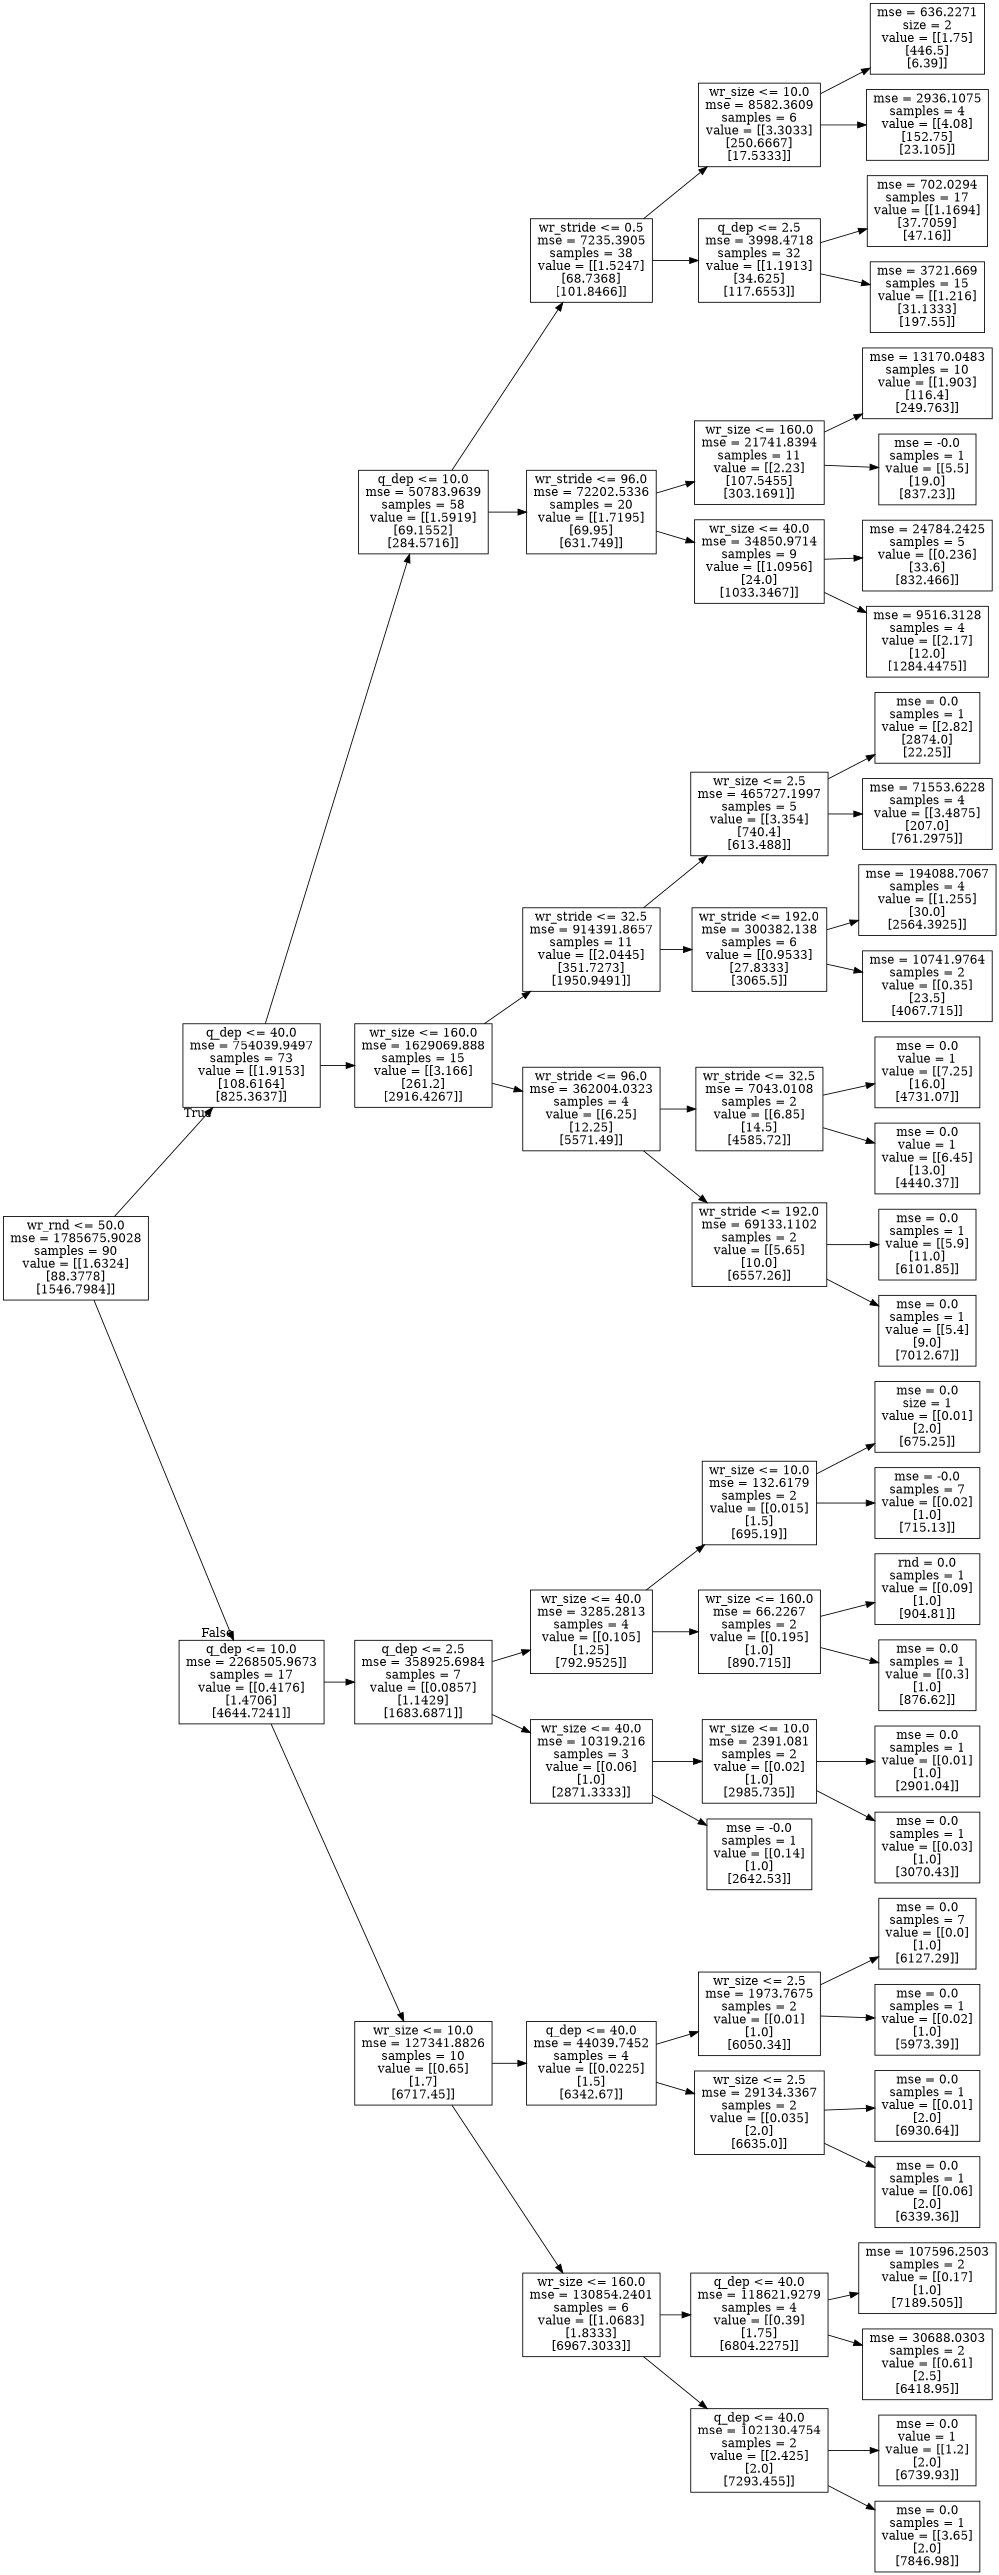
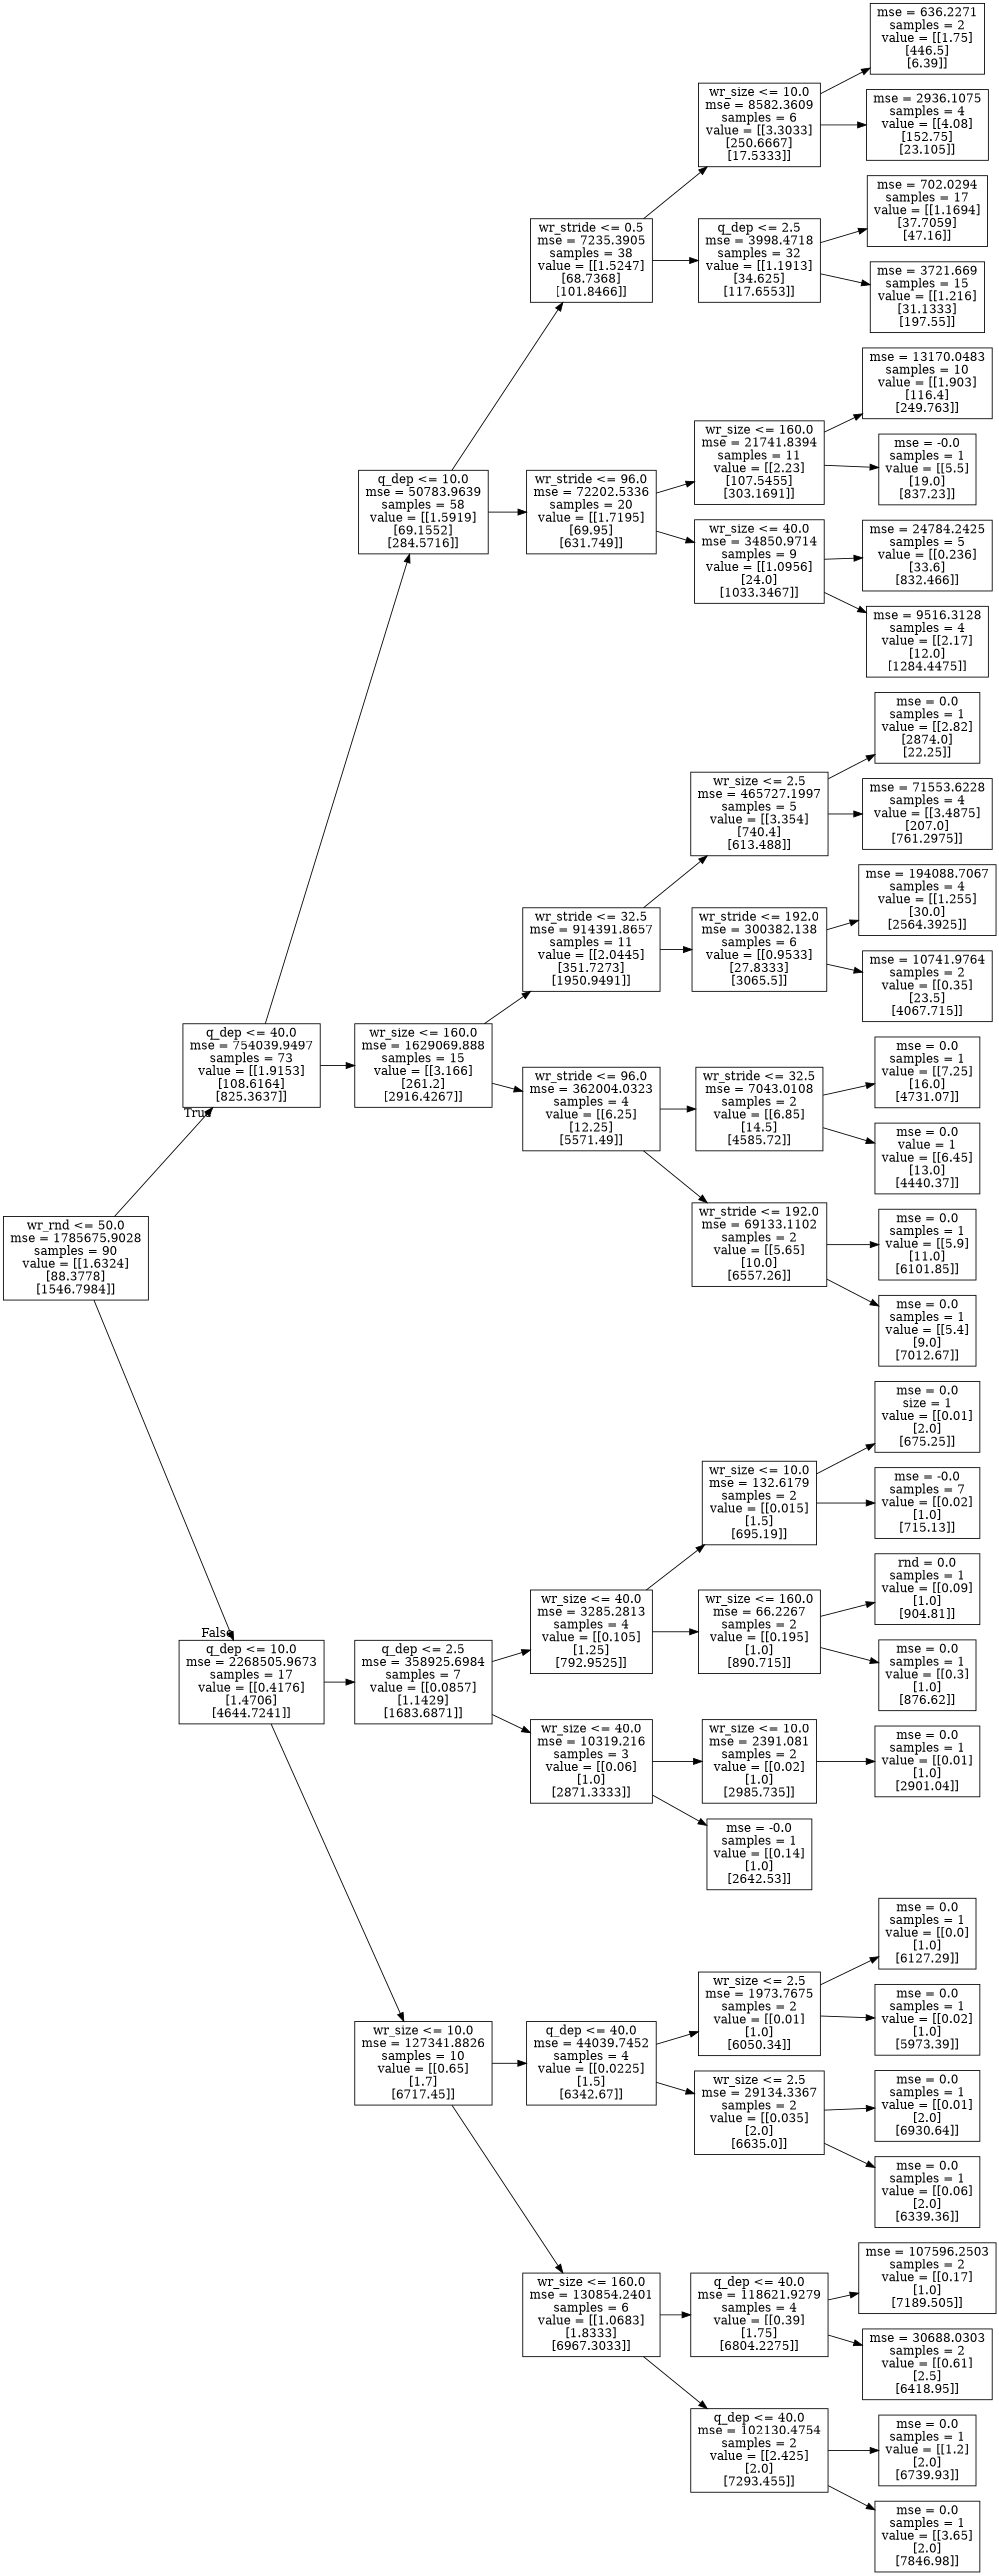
(927, 39) -> (927, 39)
(927, 1072) -> (927, 1072)
(927, 1848) -> none
(927, 1934) -> (927, 1934)
(927, 2450) -> (927, 2450)
